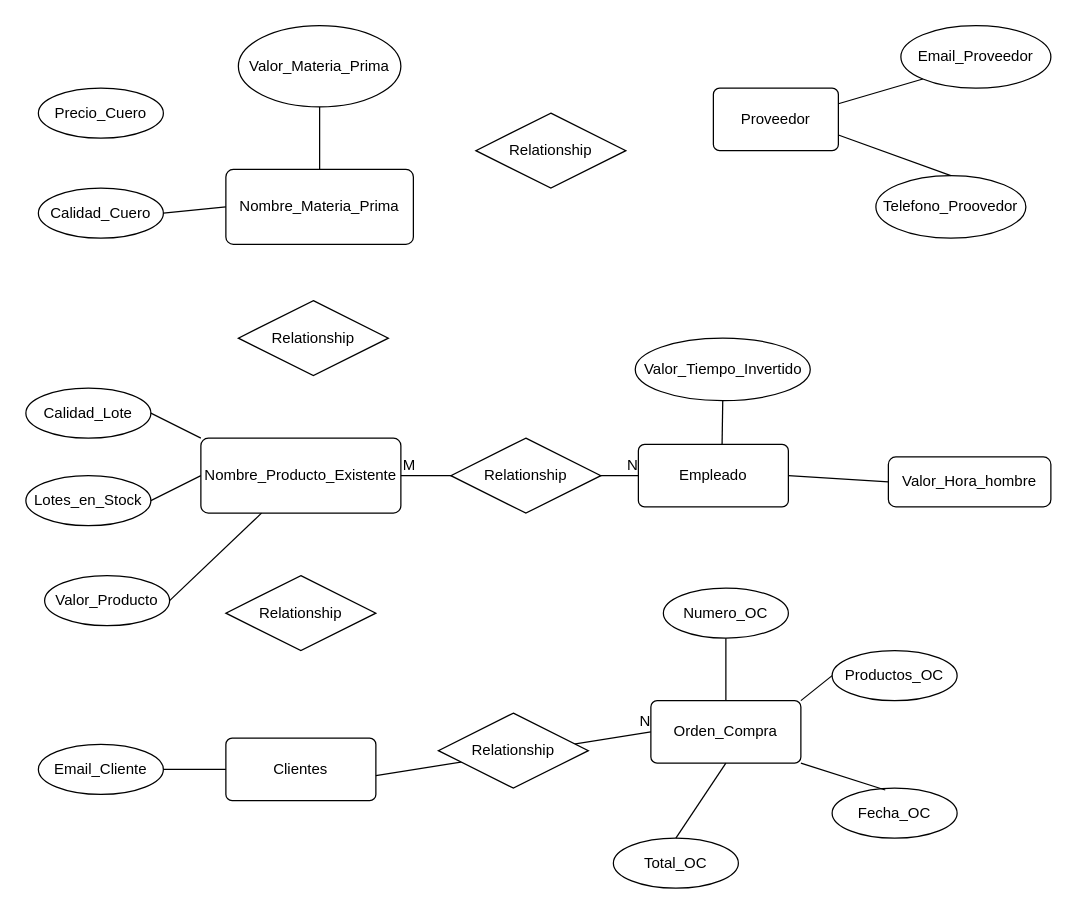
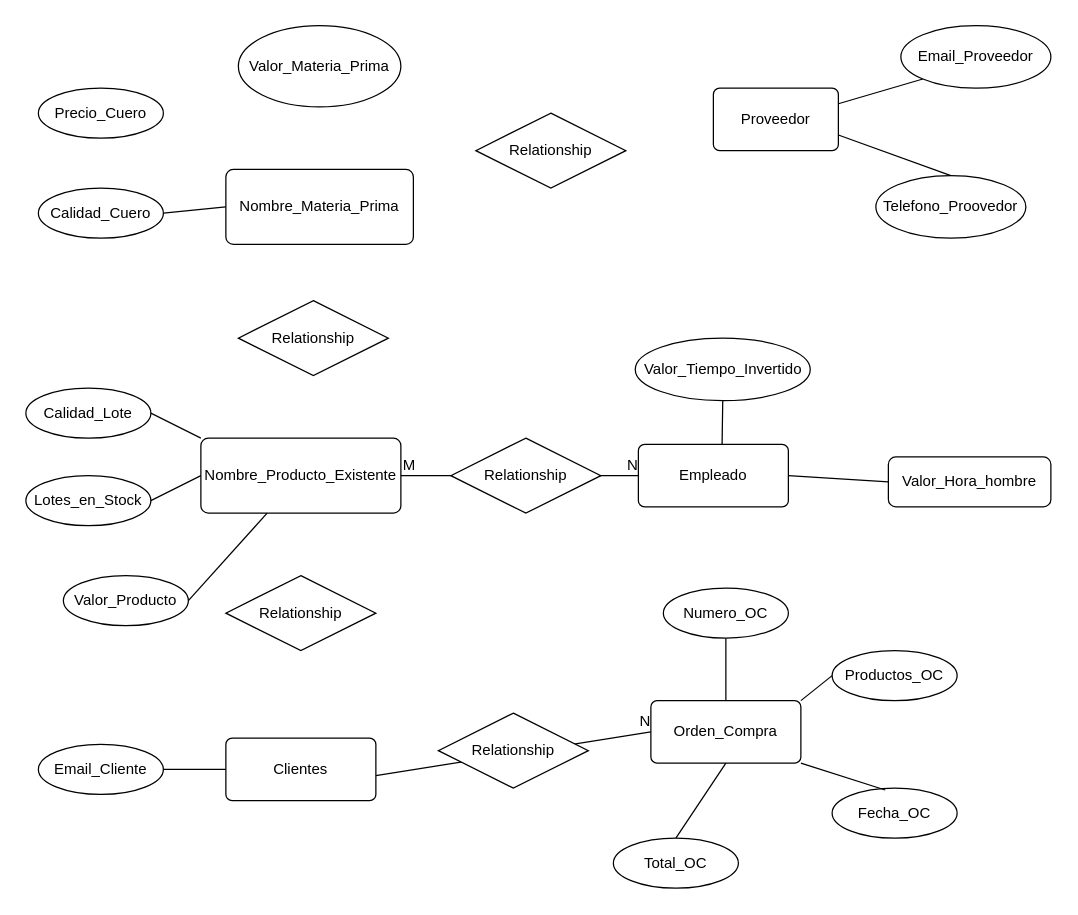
(319, 138) -> none
(107, 601) -> (126, 601)
